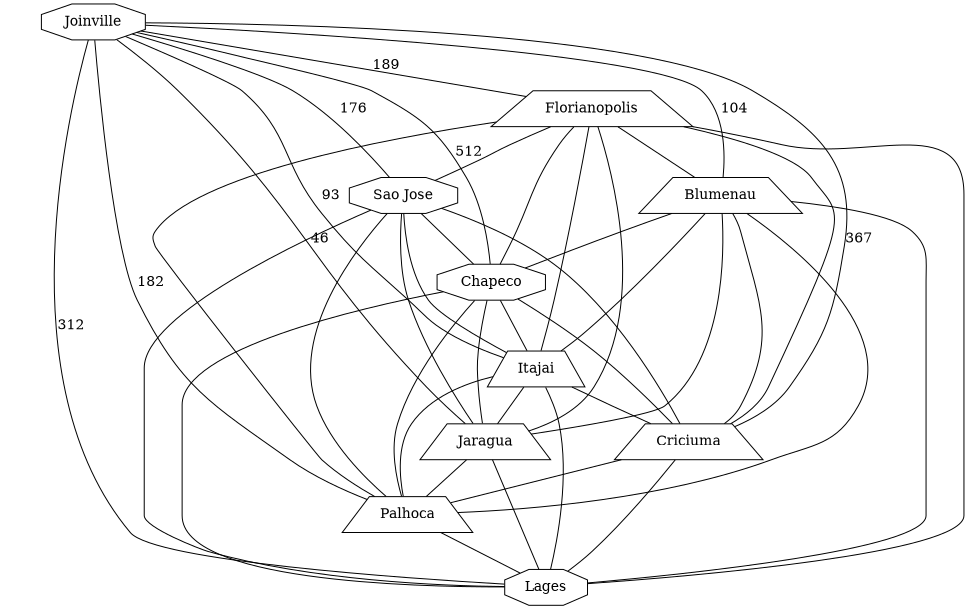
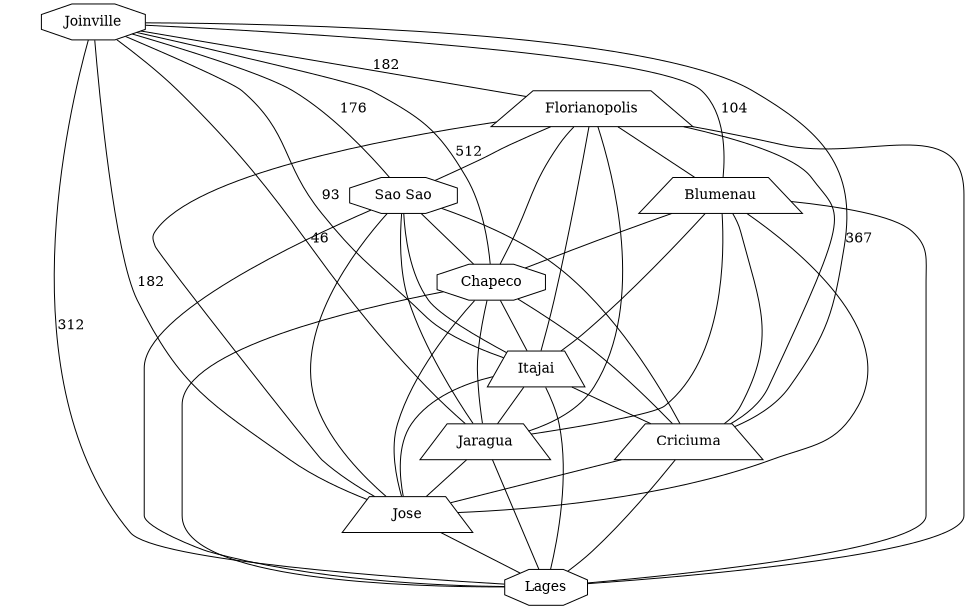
(387, 65) -> (387, 65)
(404, 195) -> (404, 195)
(407, 515) -> (407, 515)
